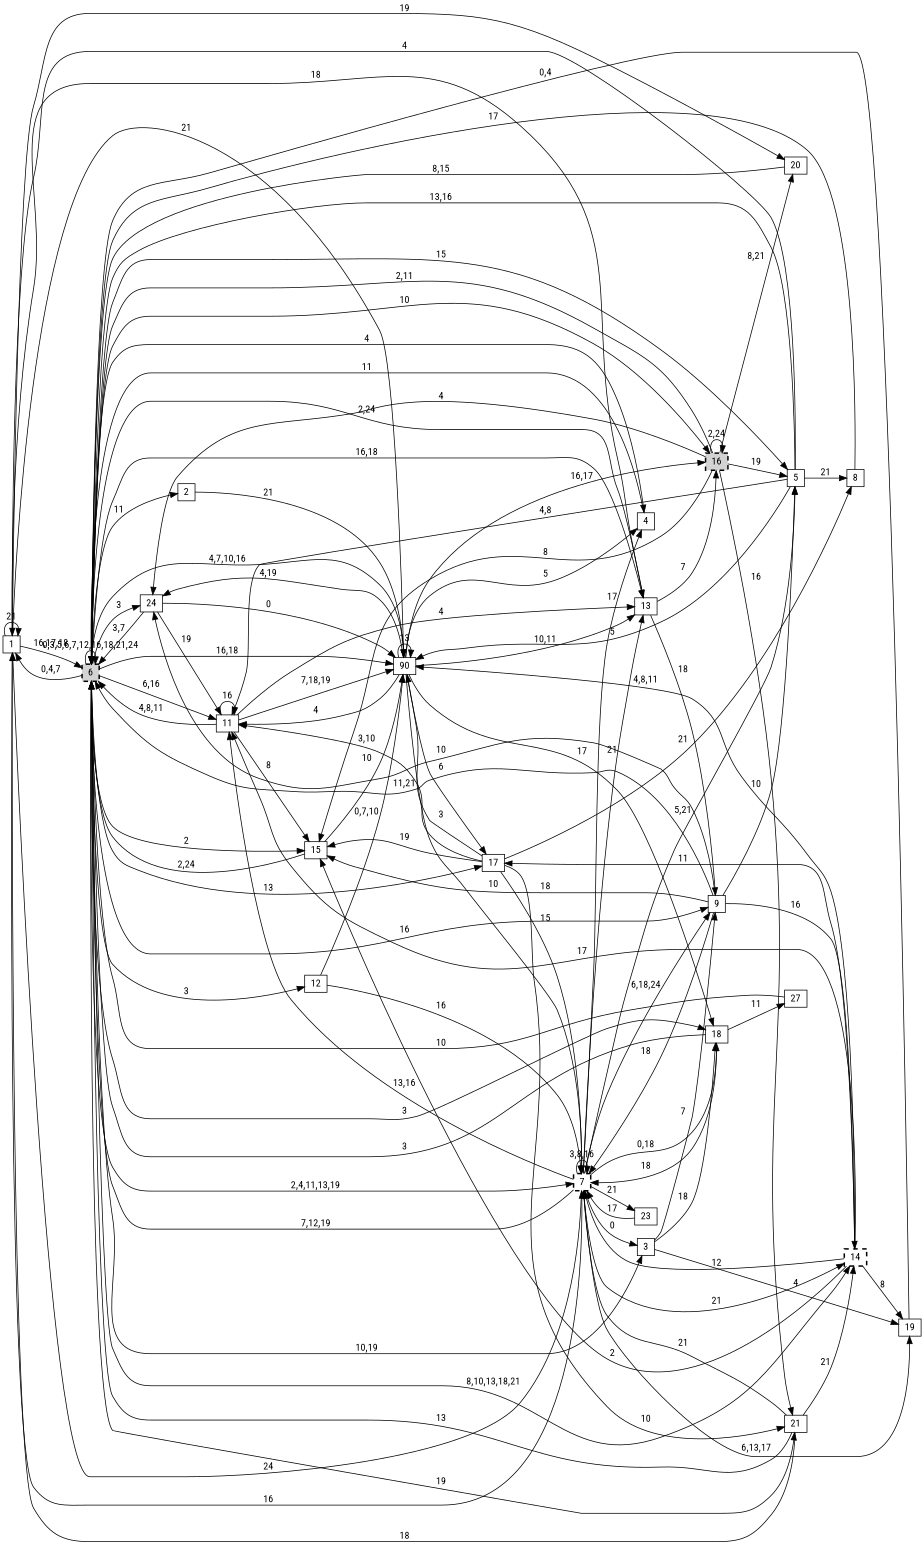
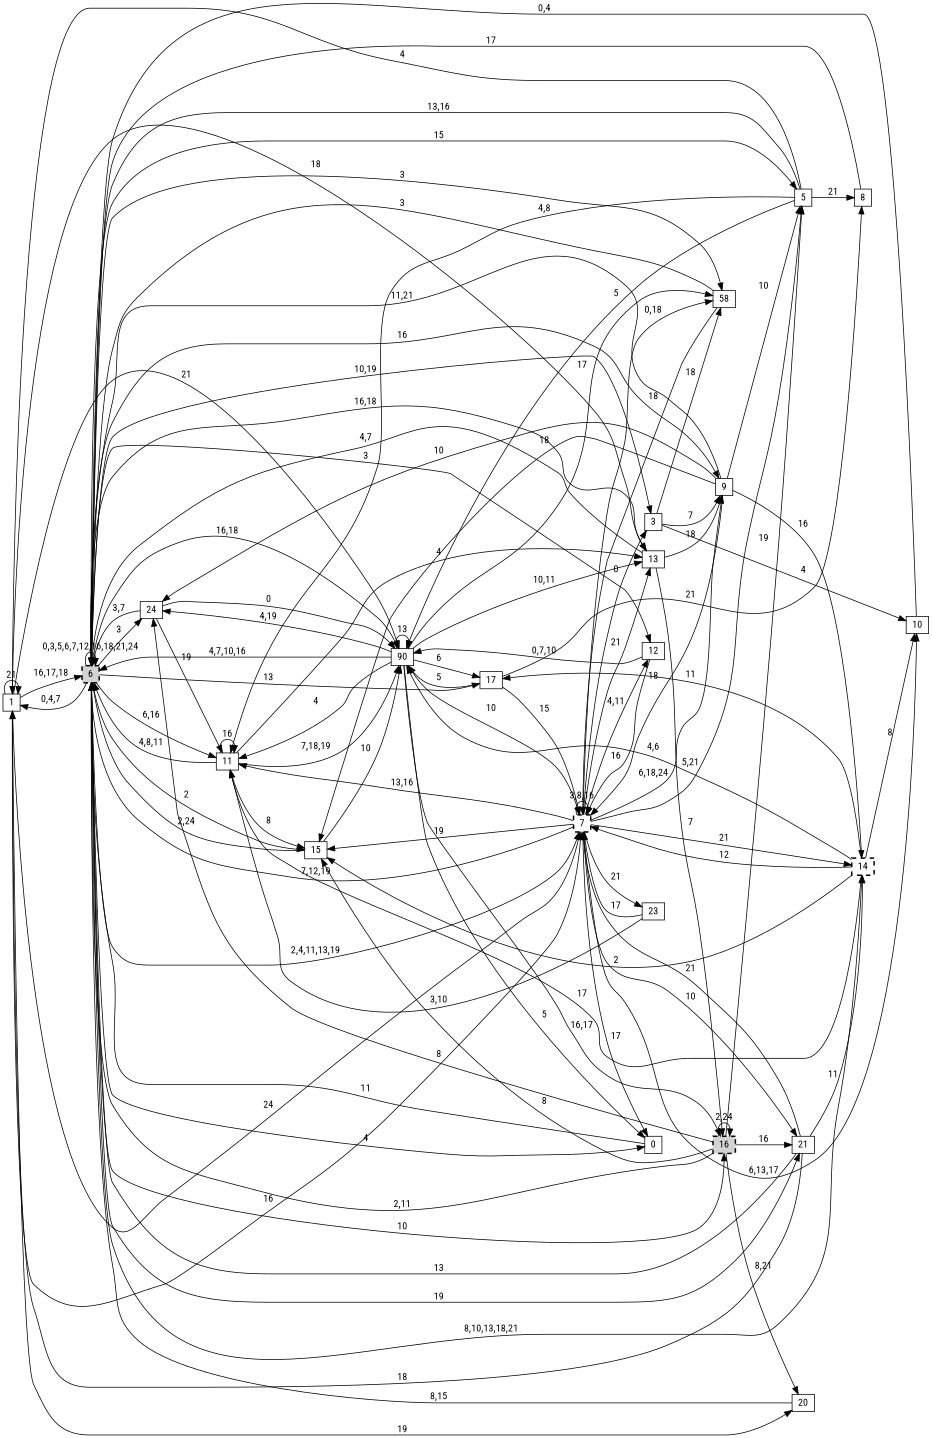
(441, 396) -> (439, 1054)
(367, 410) -> (366, 437)
(186, 492) -> none
(646, 521) -> (653, 1145)
(646, 680) -> (653, 747)
none -> (611, 739)
(398, 762) -> (367, 1009)
(441, 815) -> (439, 678)
(408, 848) -> (454, 836)
(796, 999) -> none
(717, 1034) -> (724, 299)
(532, 1230) -> (662, 987)
(910, 1328) -> (917, 625)
(826, 1362) -> (833, 1074)
